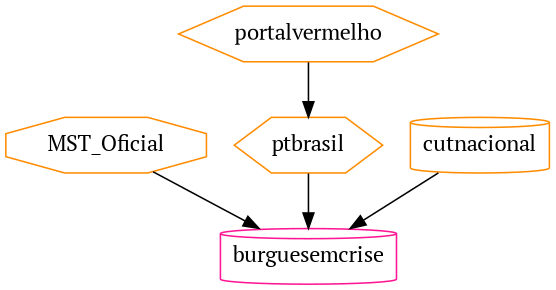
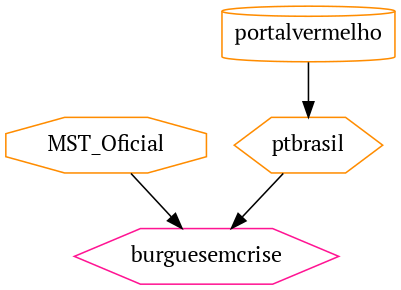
(308, 34) -> (308, 34)
(480, 145) -> none
(308, 256) -> (207, 256)
